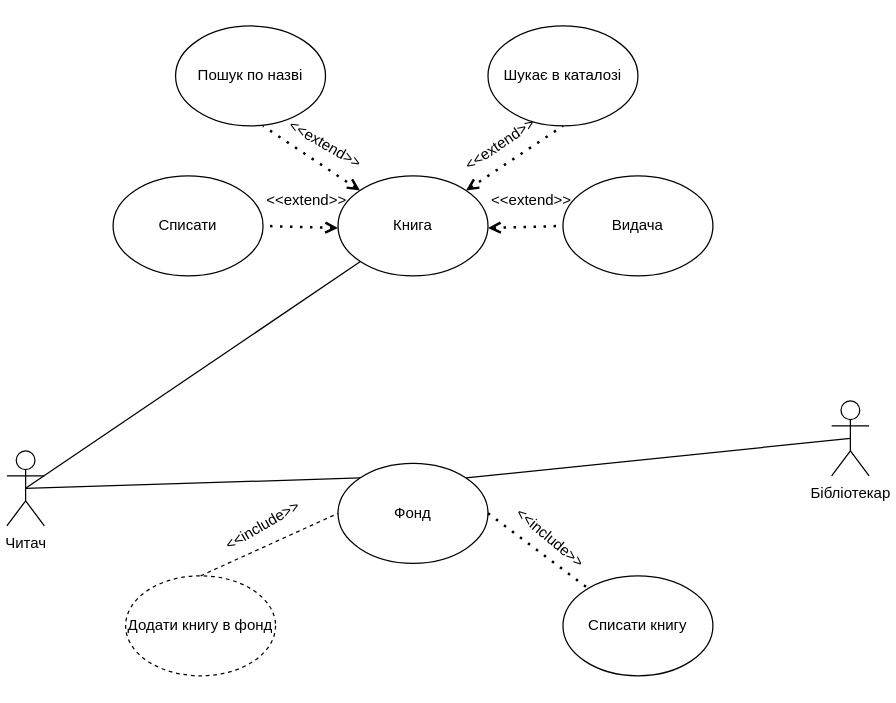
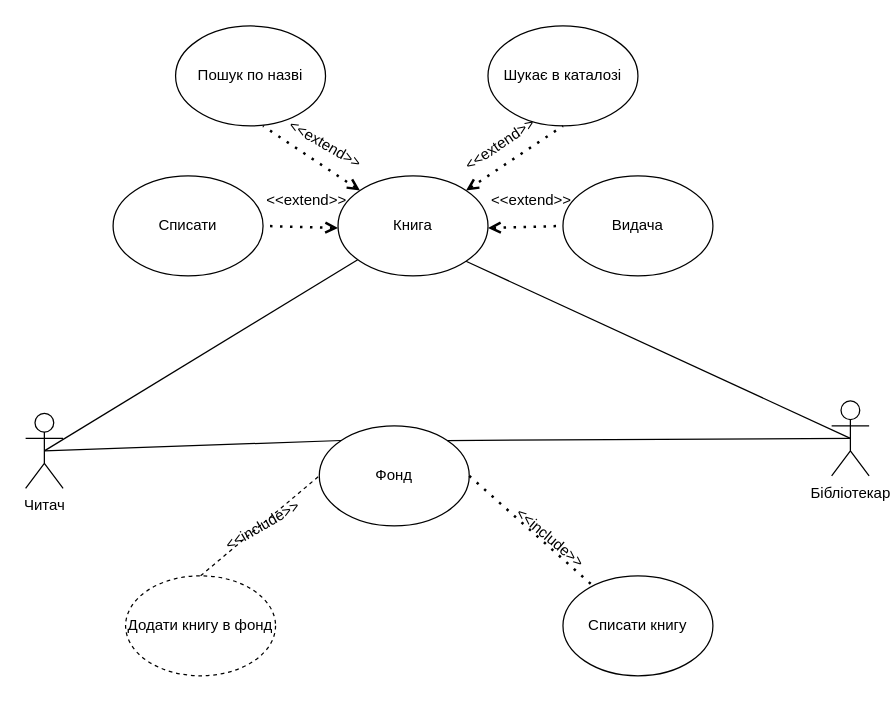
none -> (657, 349)
(26, 488) -> (44, 451)
(413, 513) -> (394, 476)
